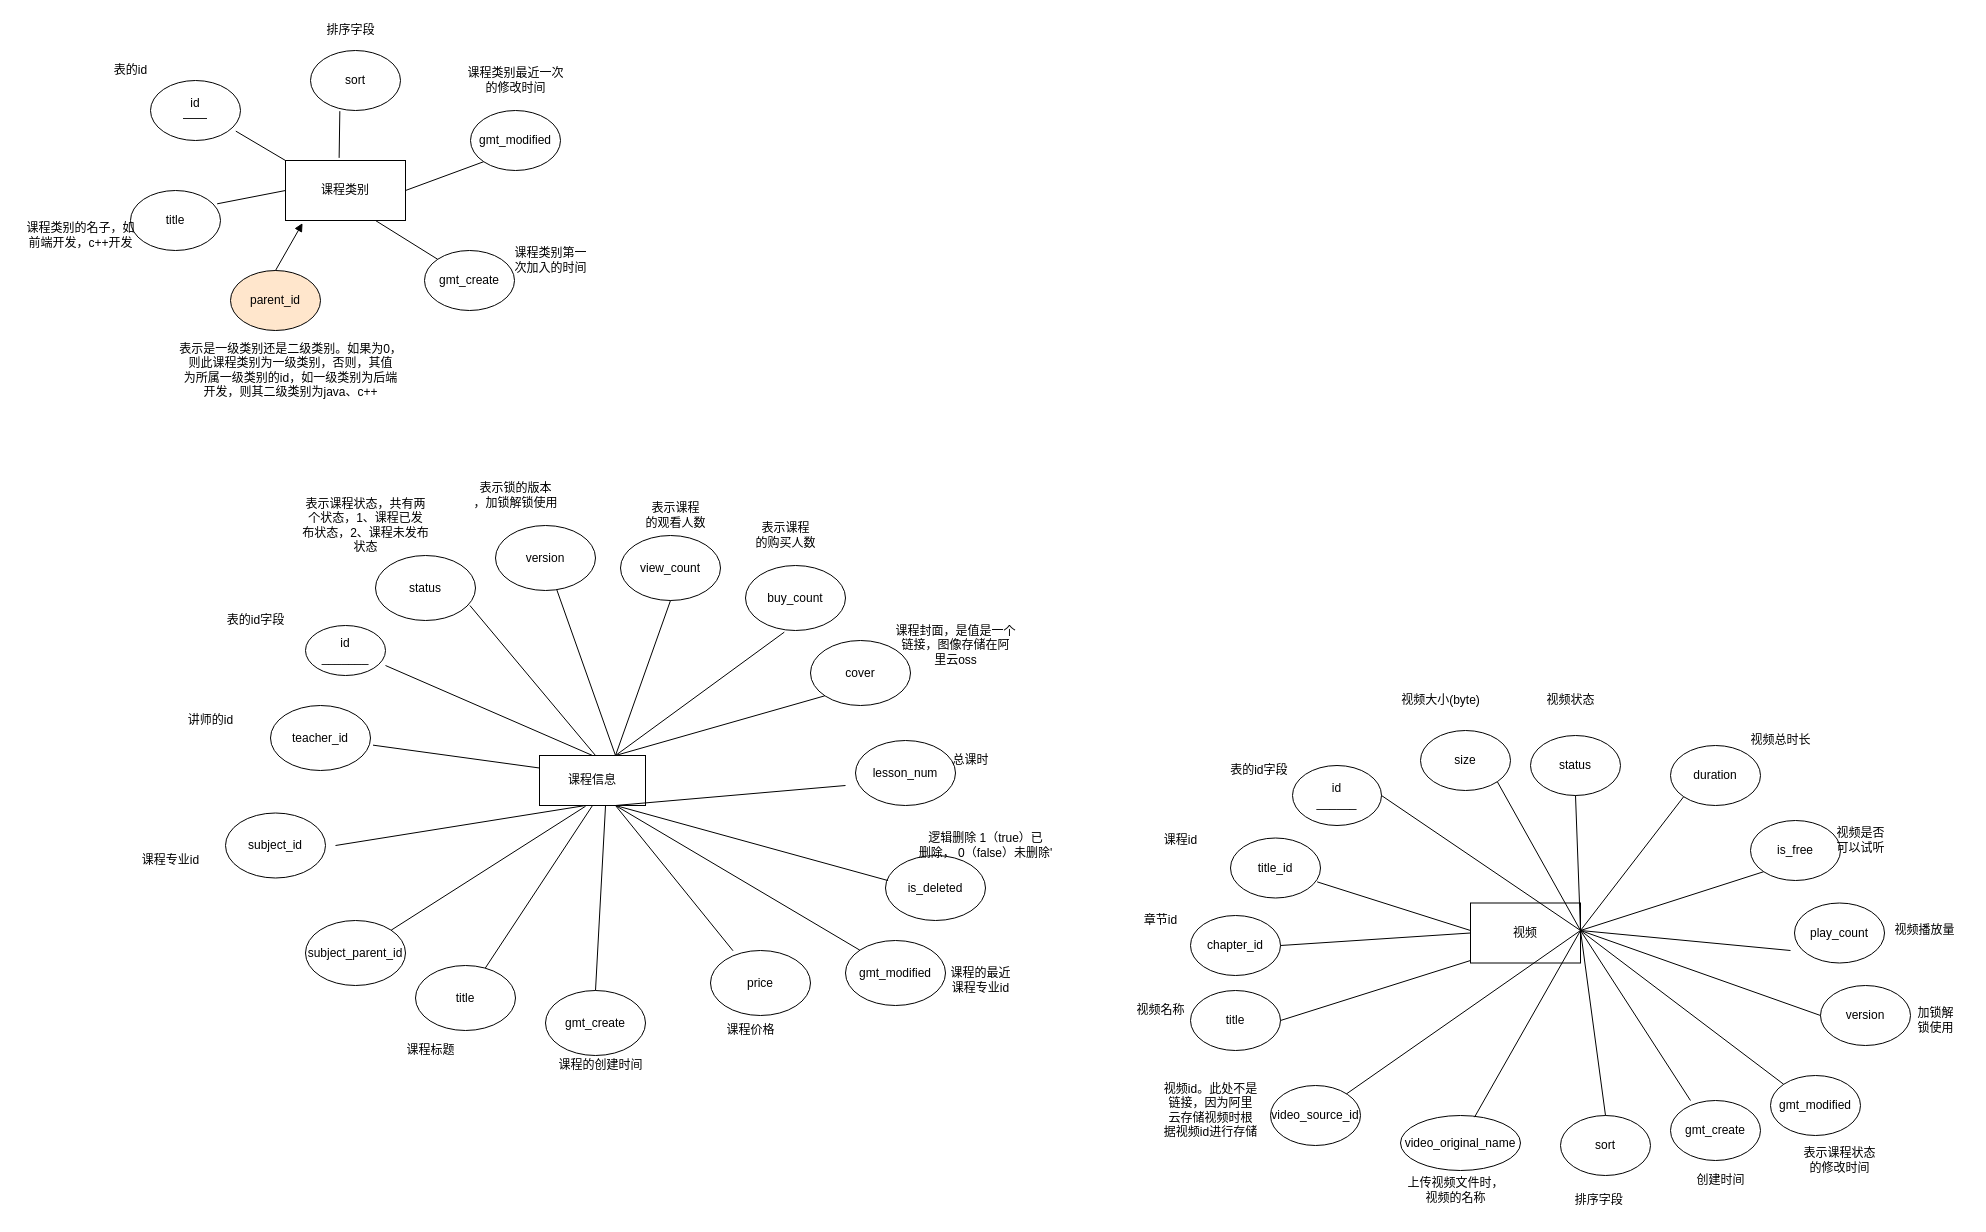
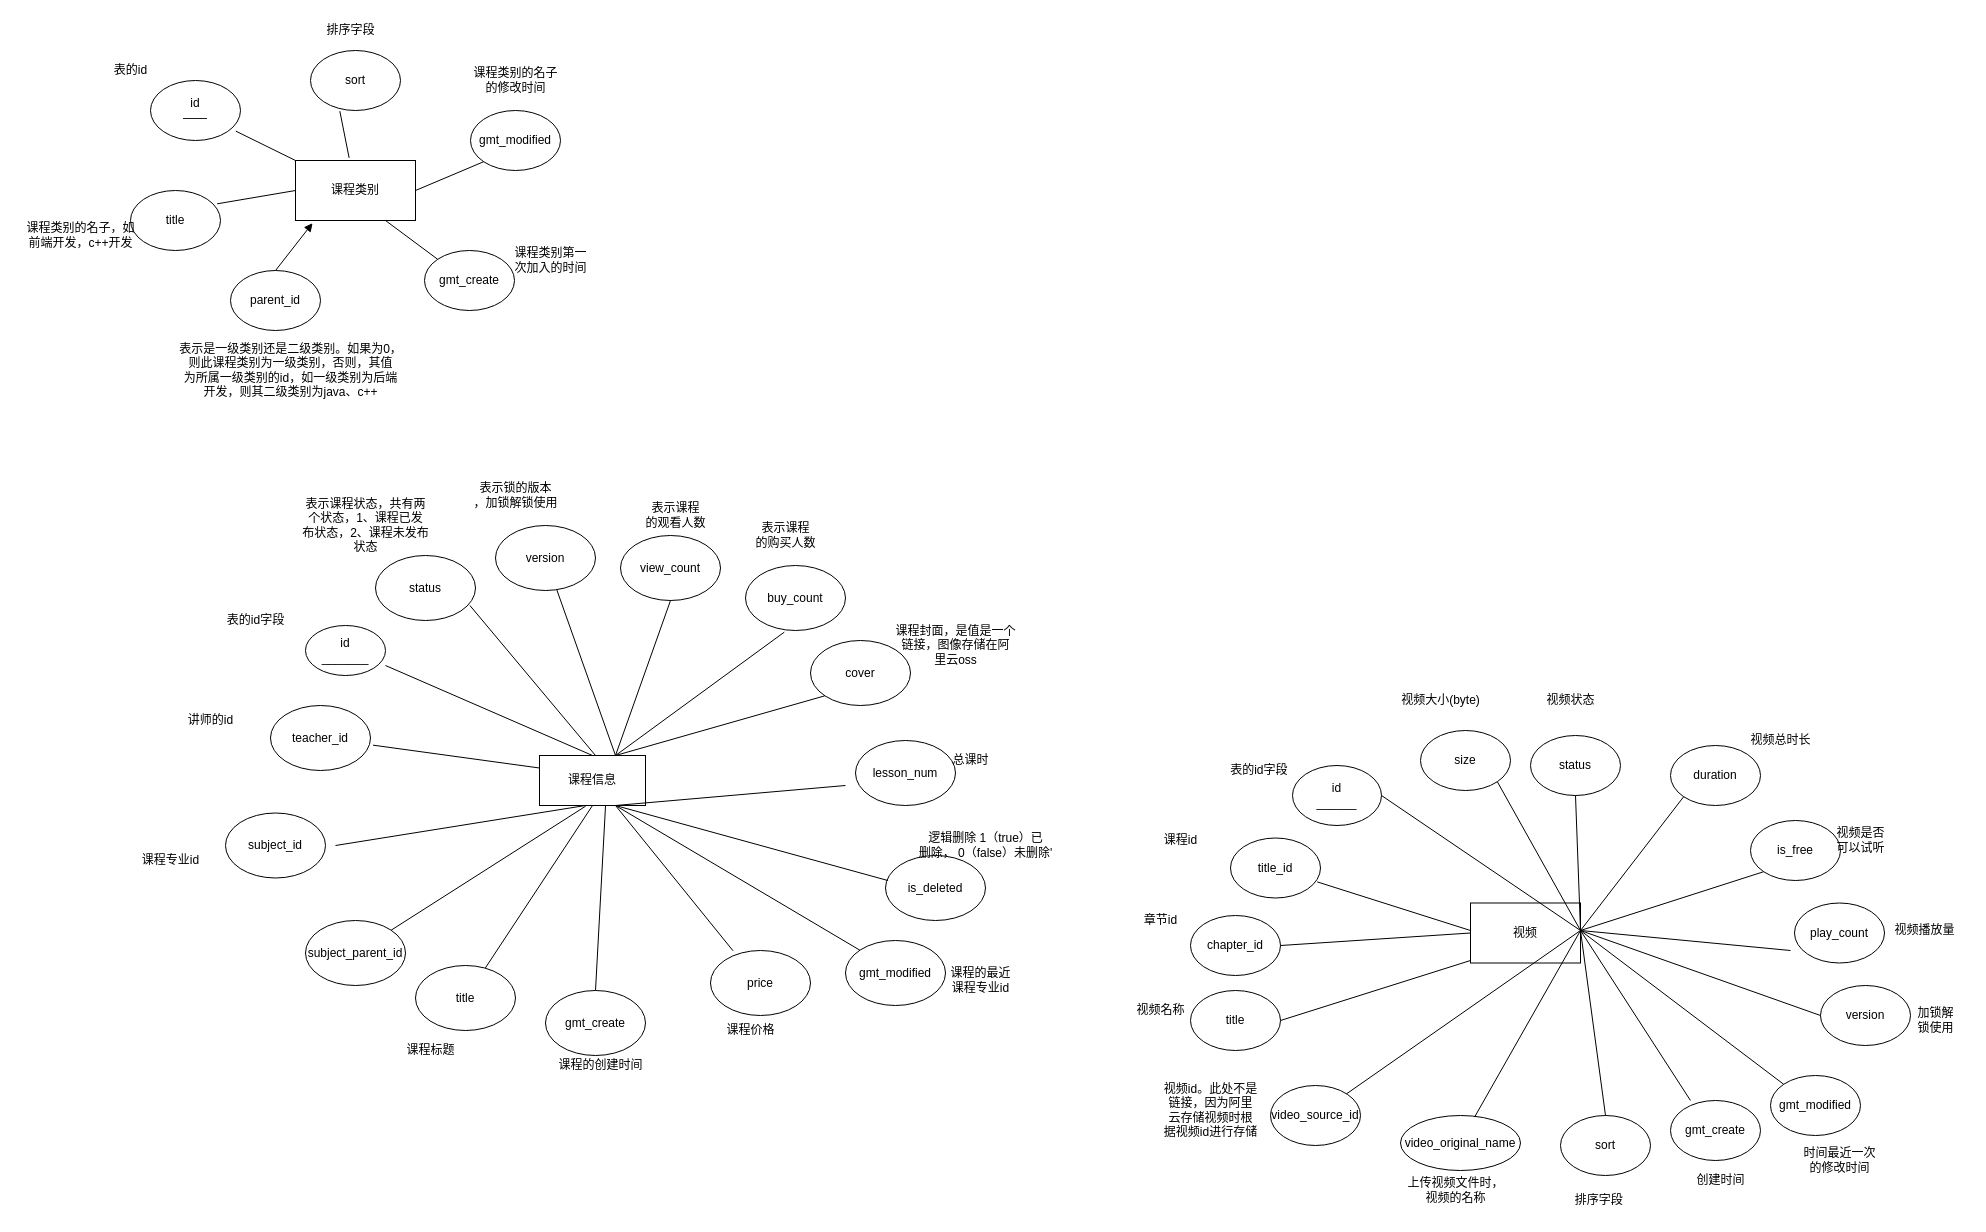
(516, 81) -> (516, 81)
(346, 191) -> (356, 191)
(276, 301) -> (276, 301)
(1840, 1161) -> (1840, 1161)
